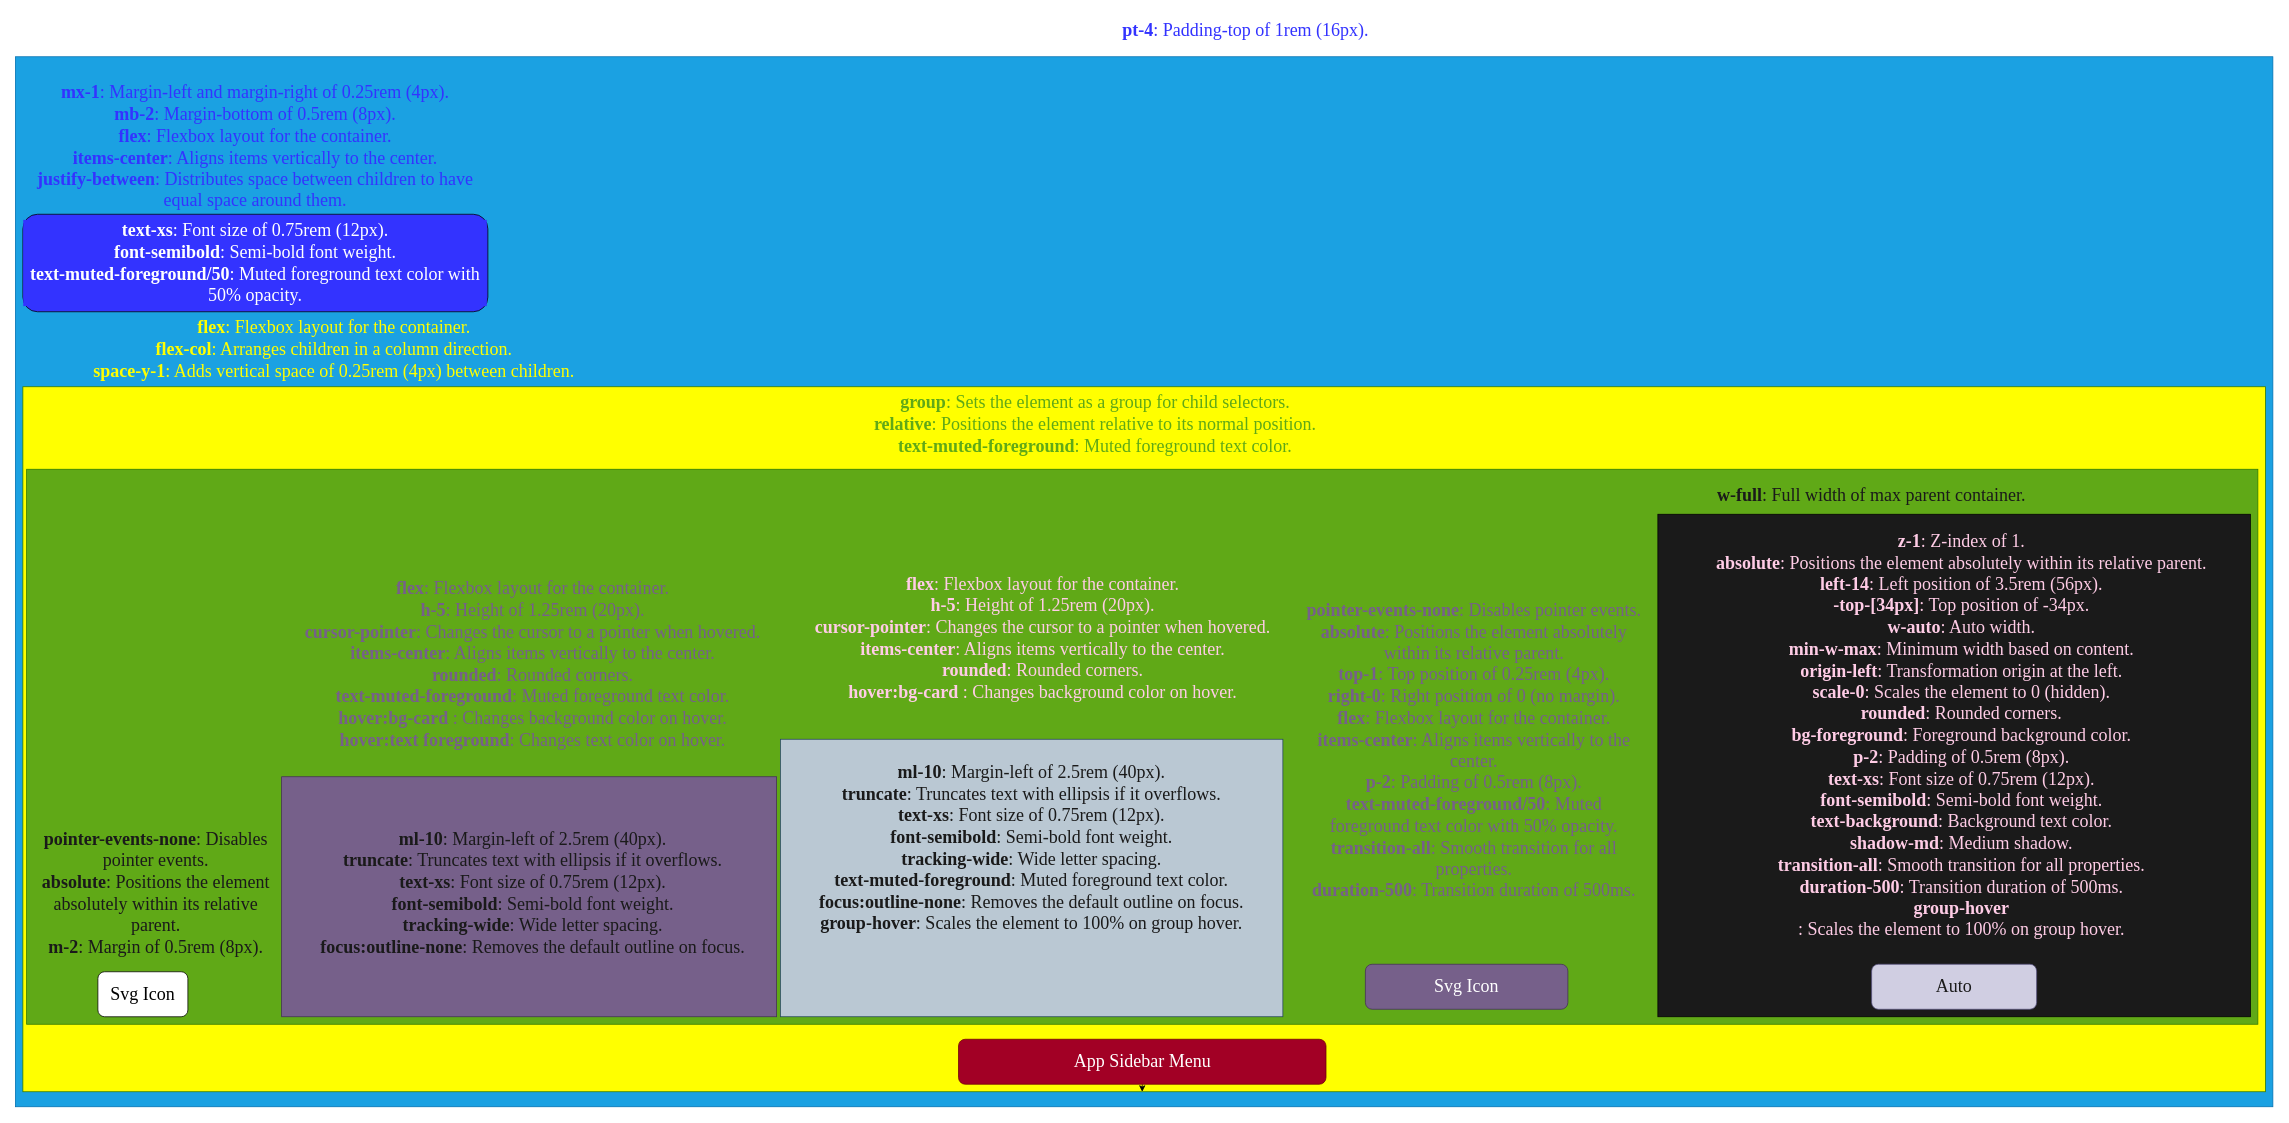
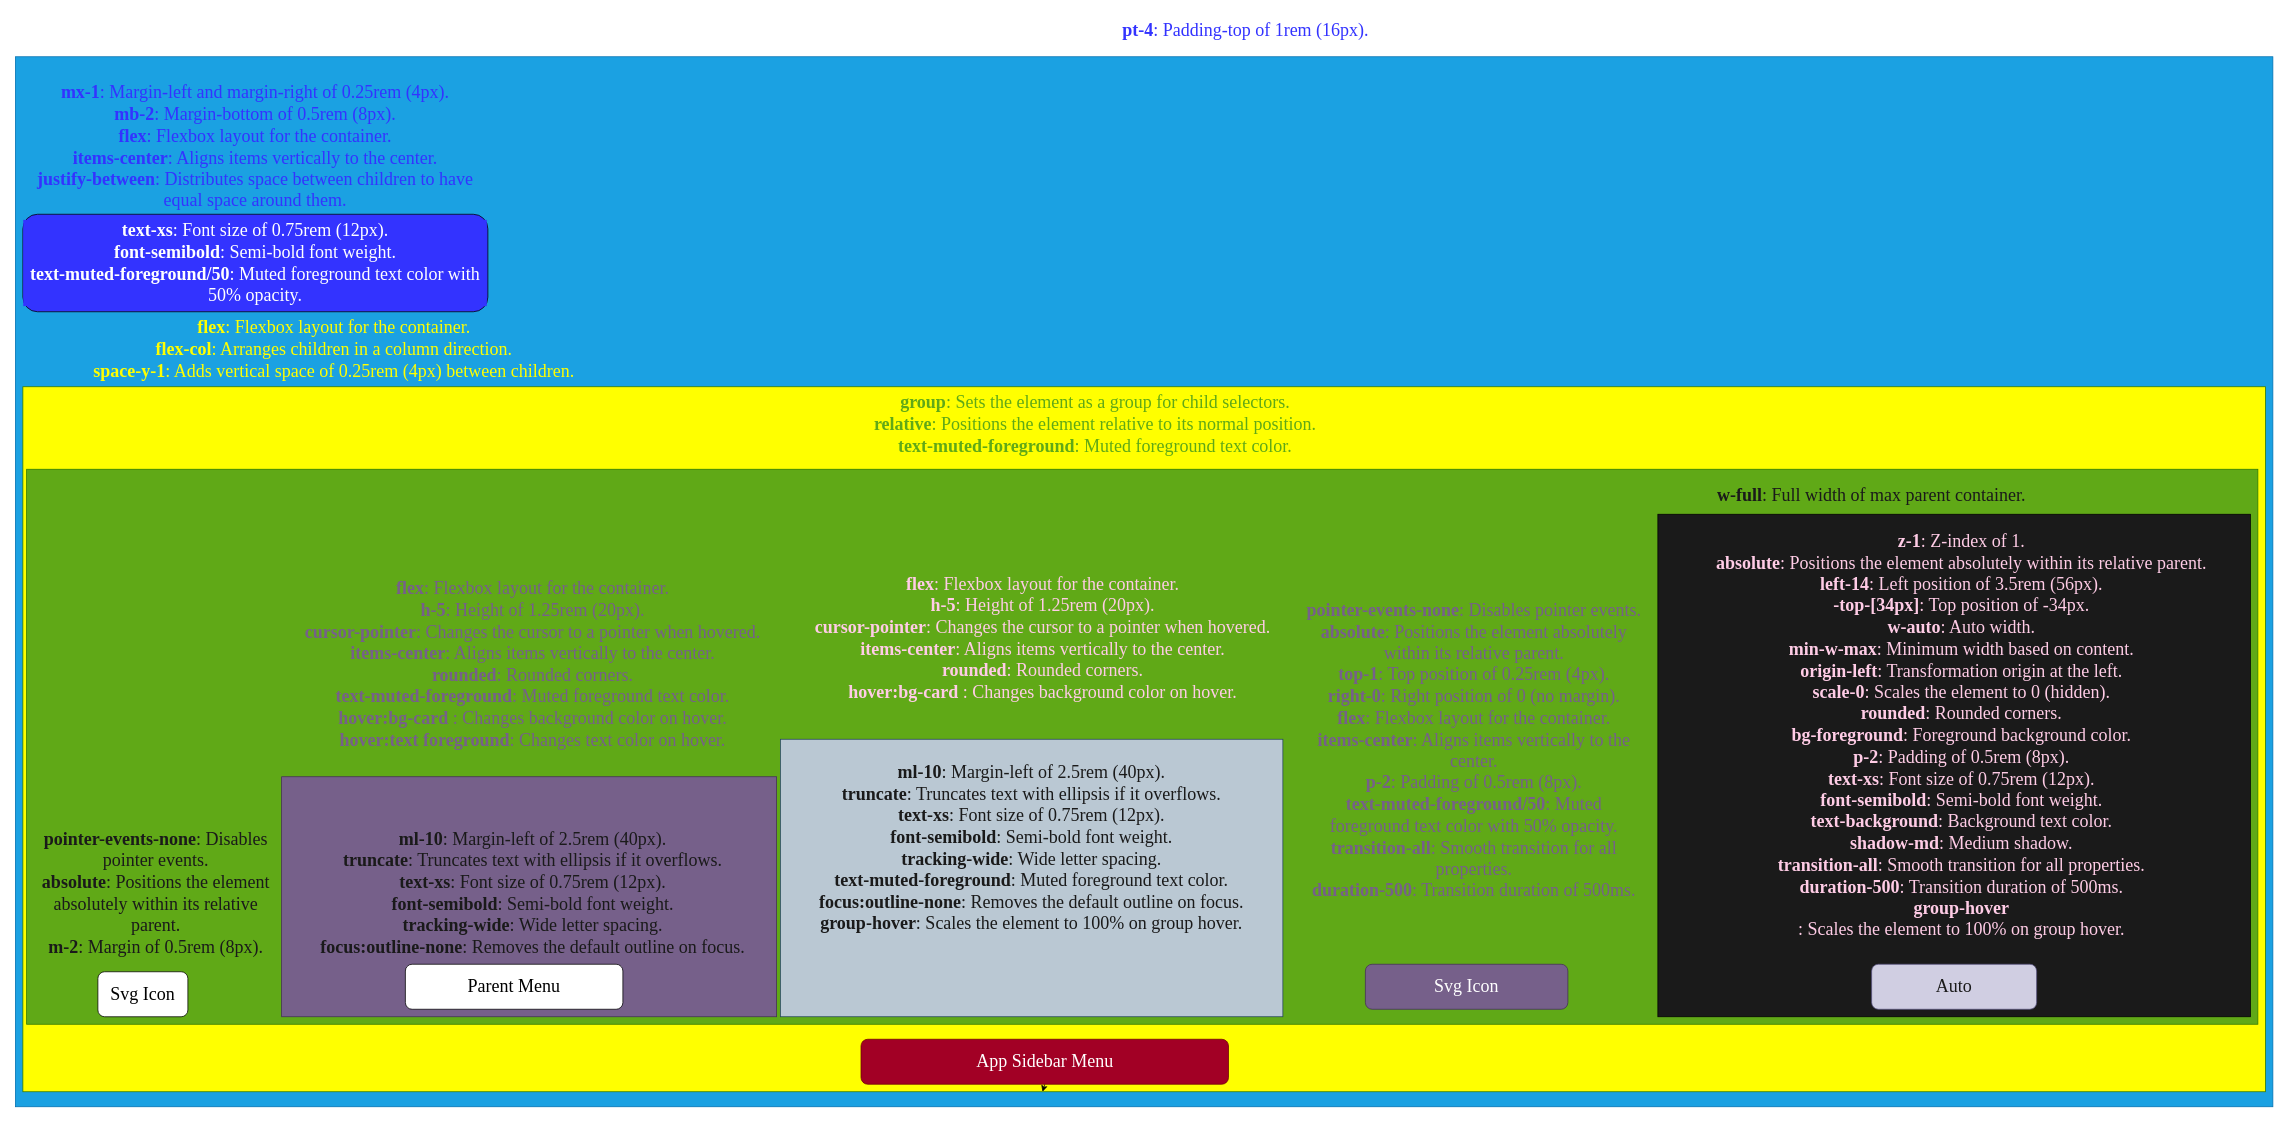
none -> (514, 987)
(1142, 1062) -> (1045, 1062)
